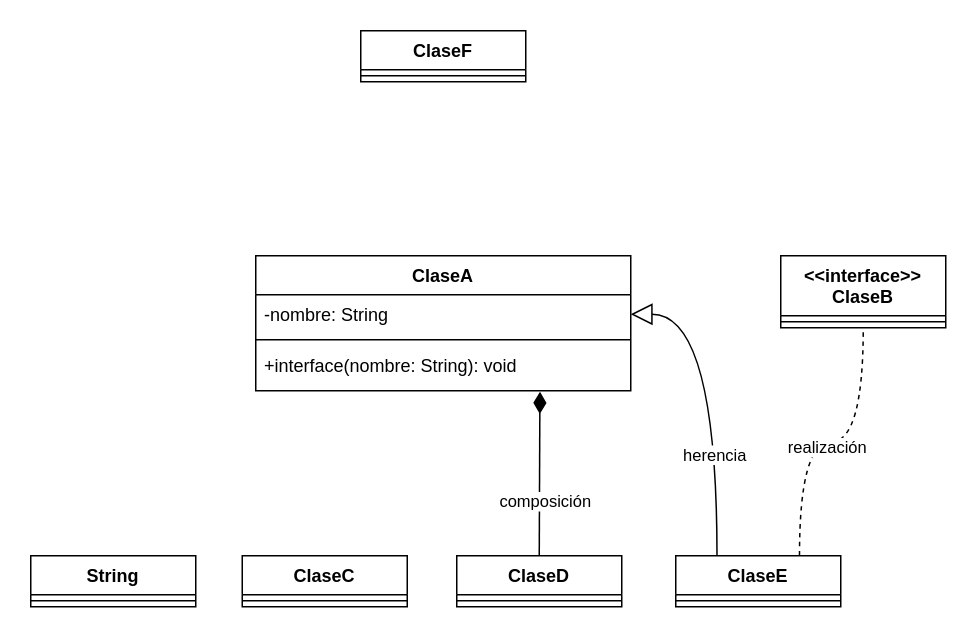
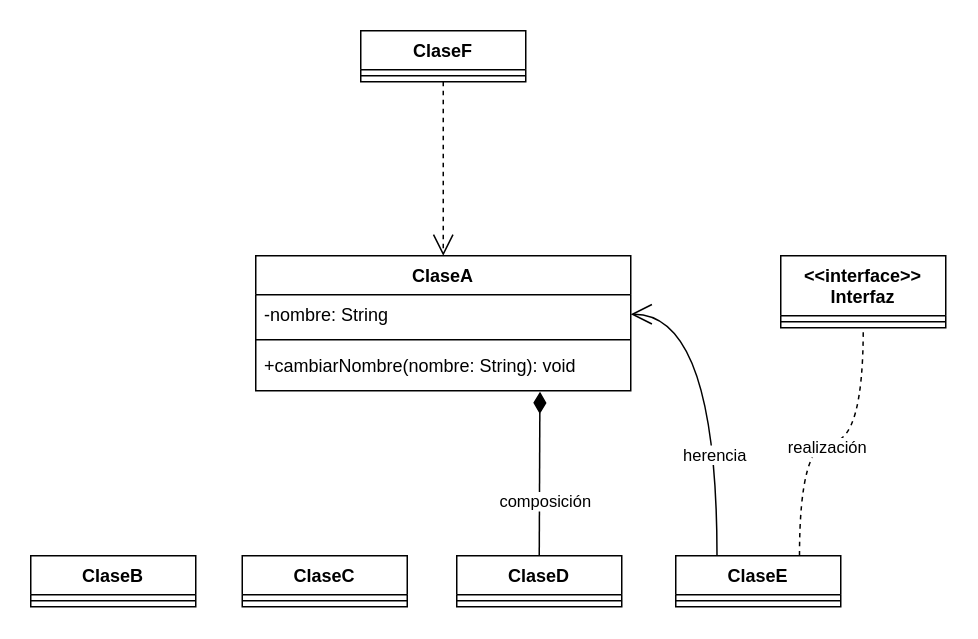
none -> (443, 168)
(863, 288) -> (863, 288)
(410, 367) -> (430, 367)
(699, 371) -> (693, 366)
(113, 577) -> (113, 577)
